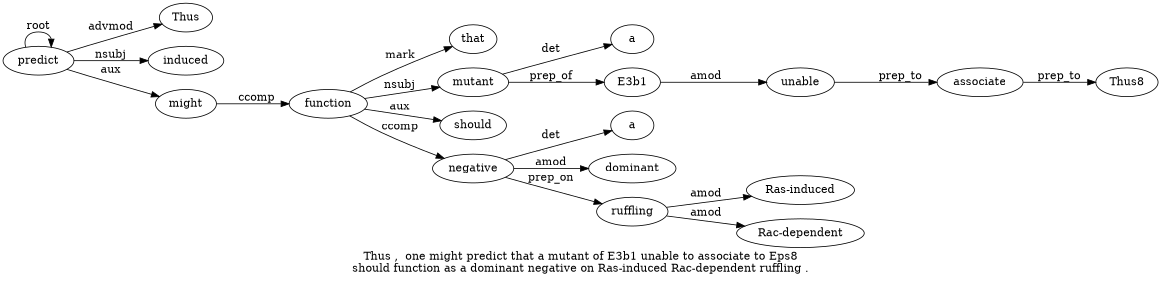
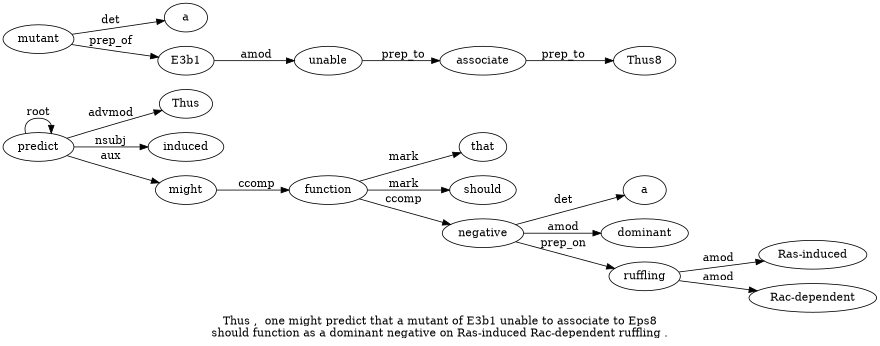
(398, 93) -> none
(400, 107) -> (404, 184)
